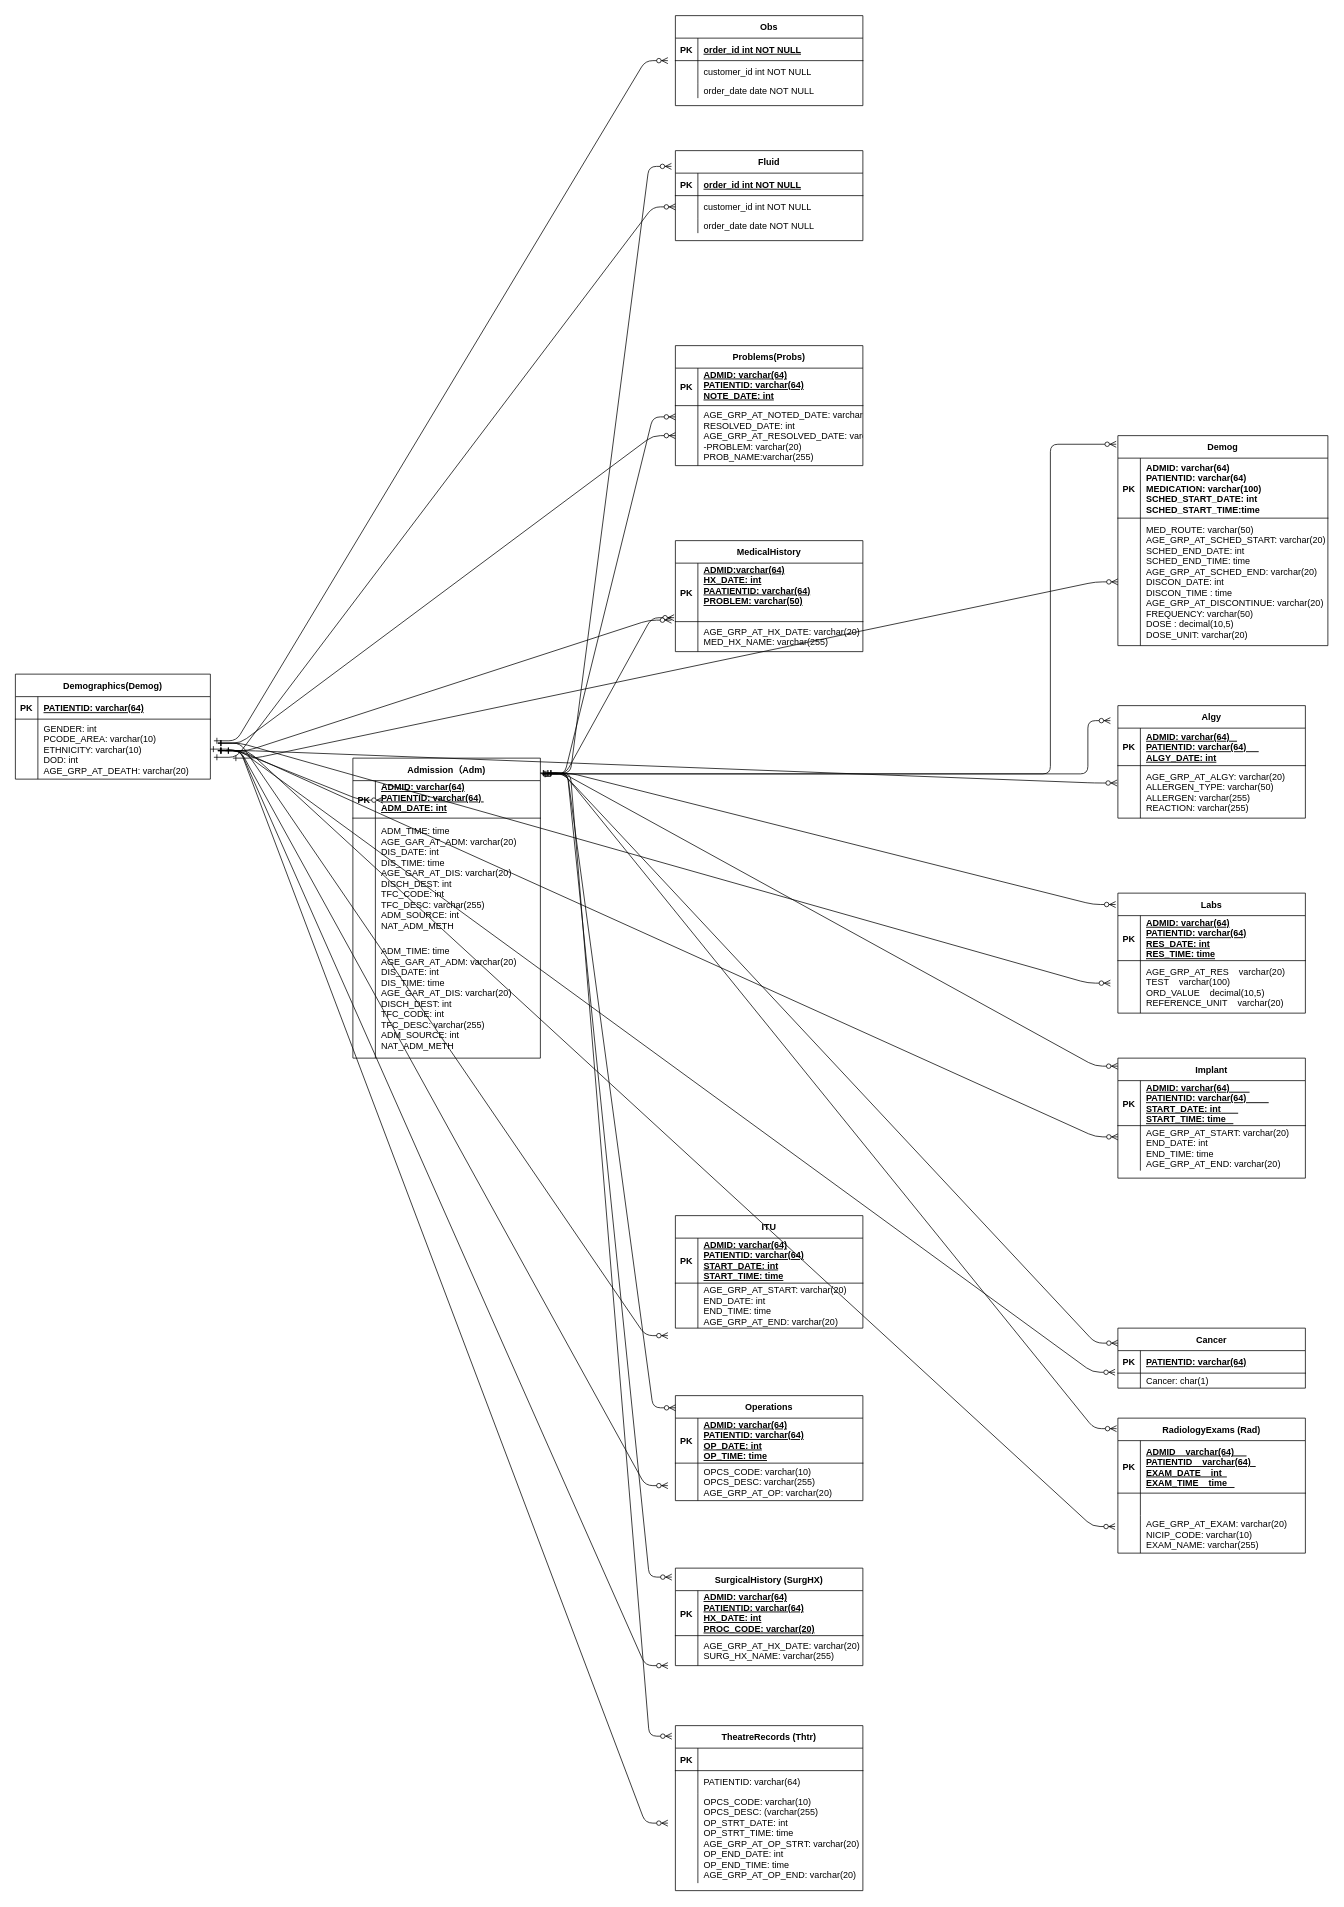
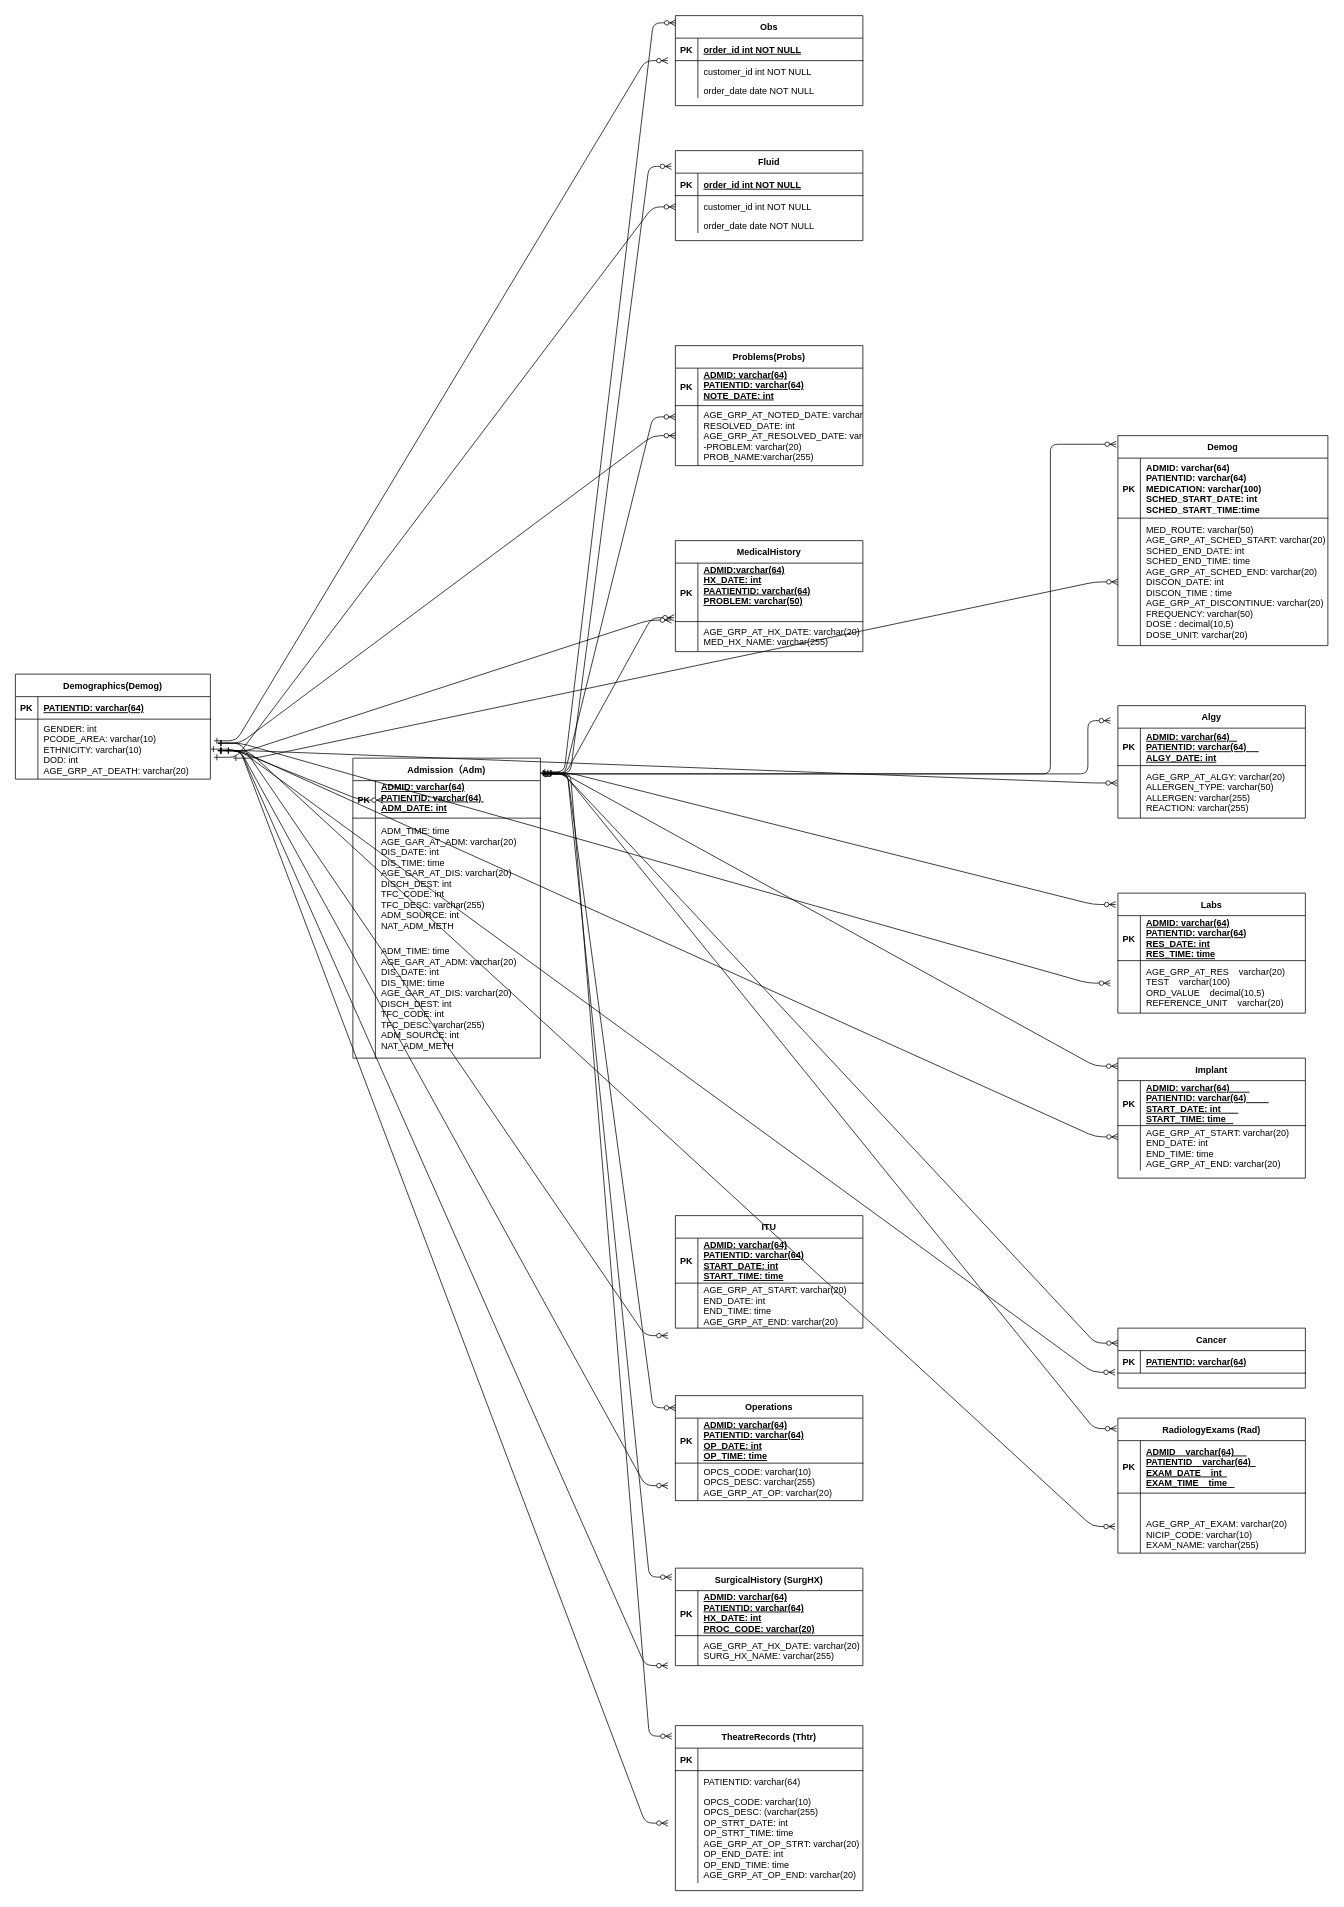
none -> (596, 507)
(1223, 1380) -> none
